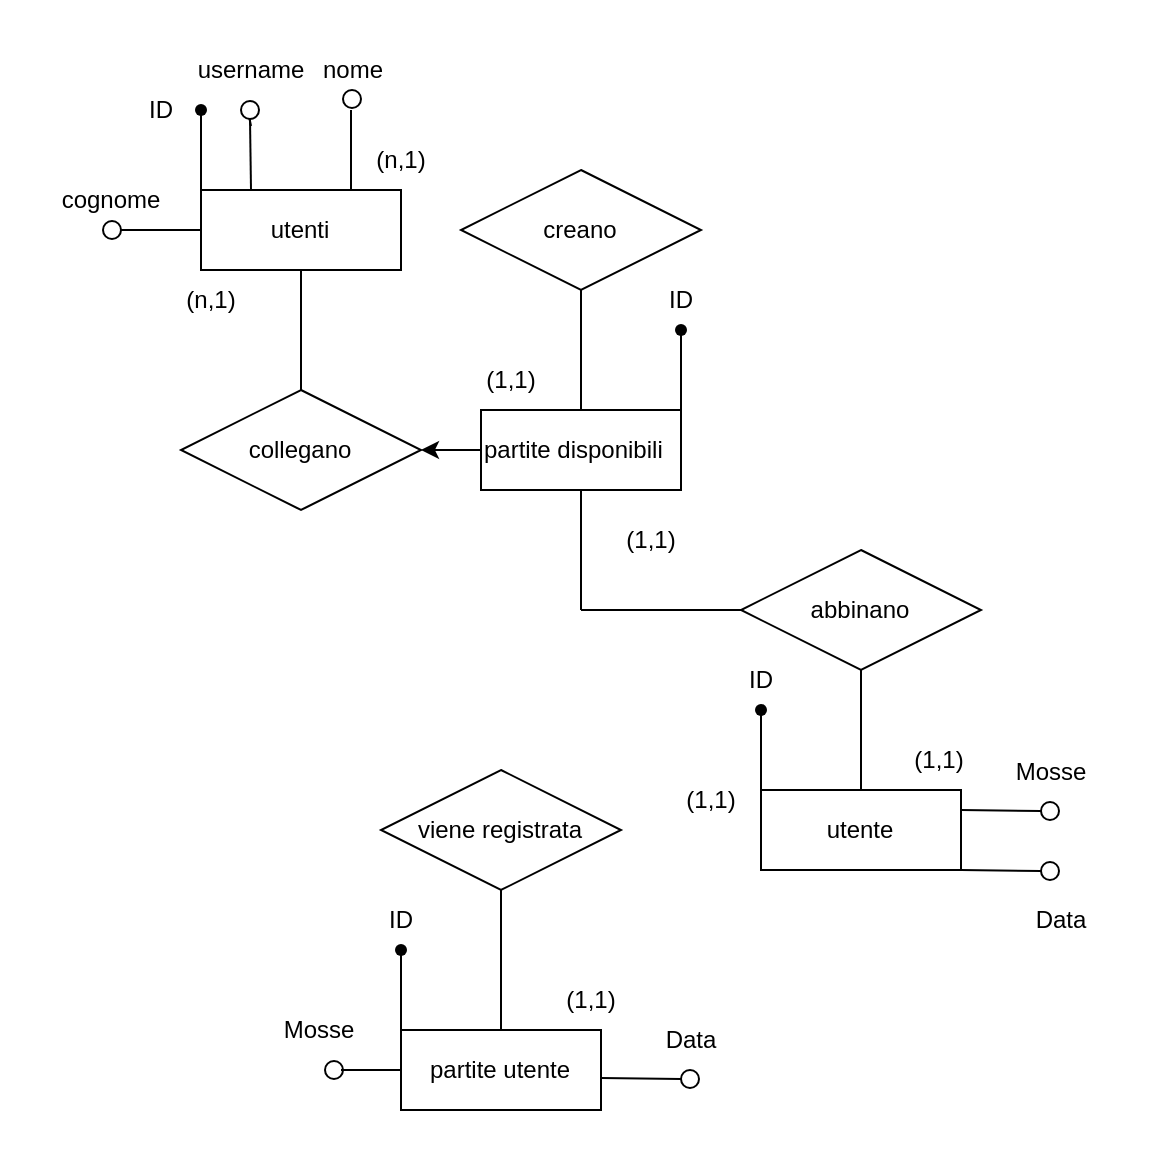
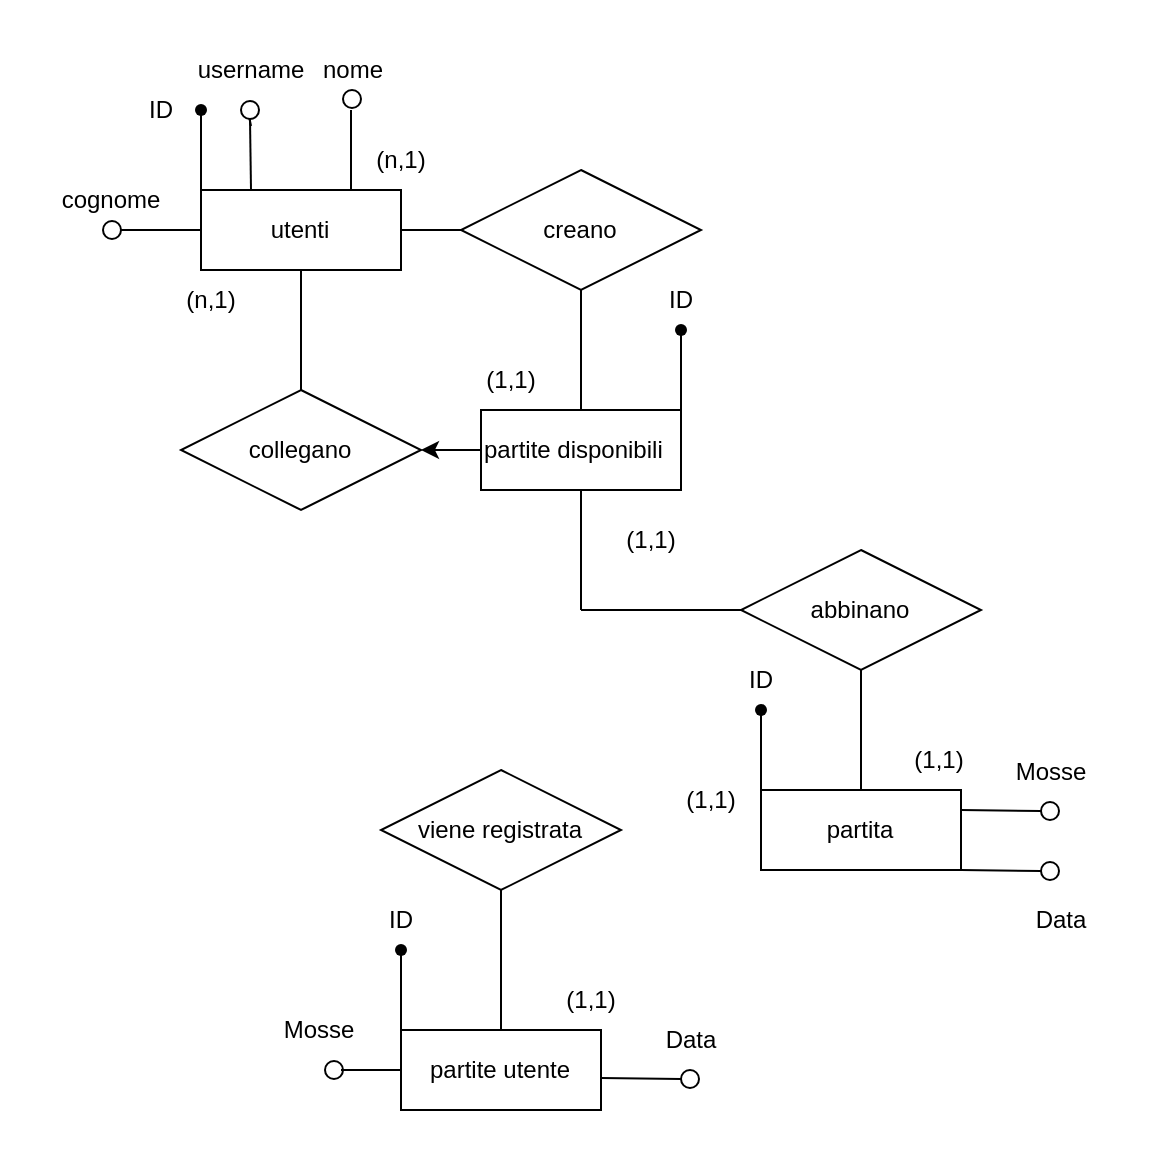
none -> (431, 230)
(861, 831) -> (861, 831)
